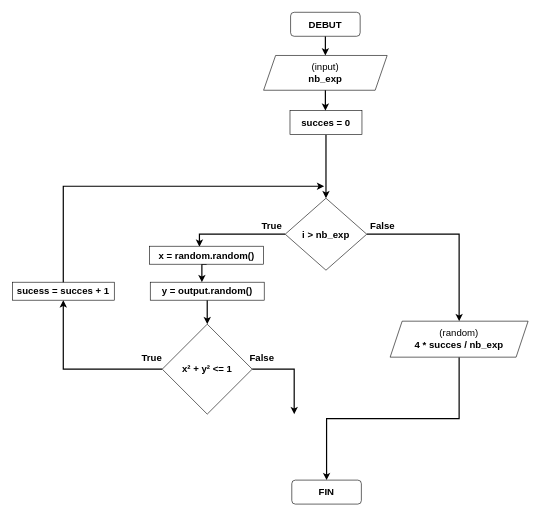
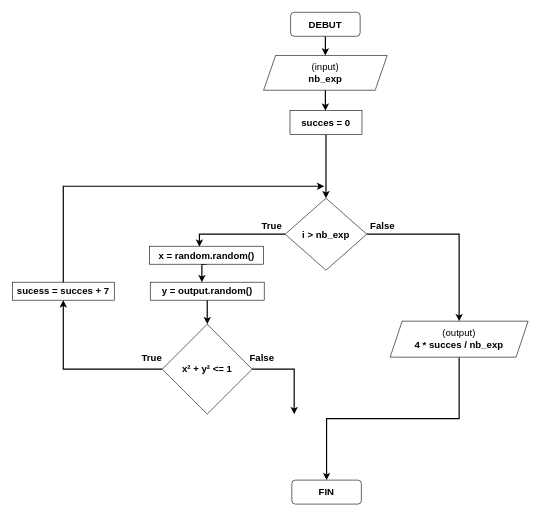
(63, 291) -> (63, 291)
(459, 339) -> (459, 339)
